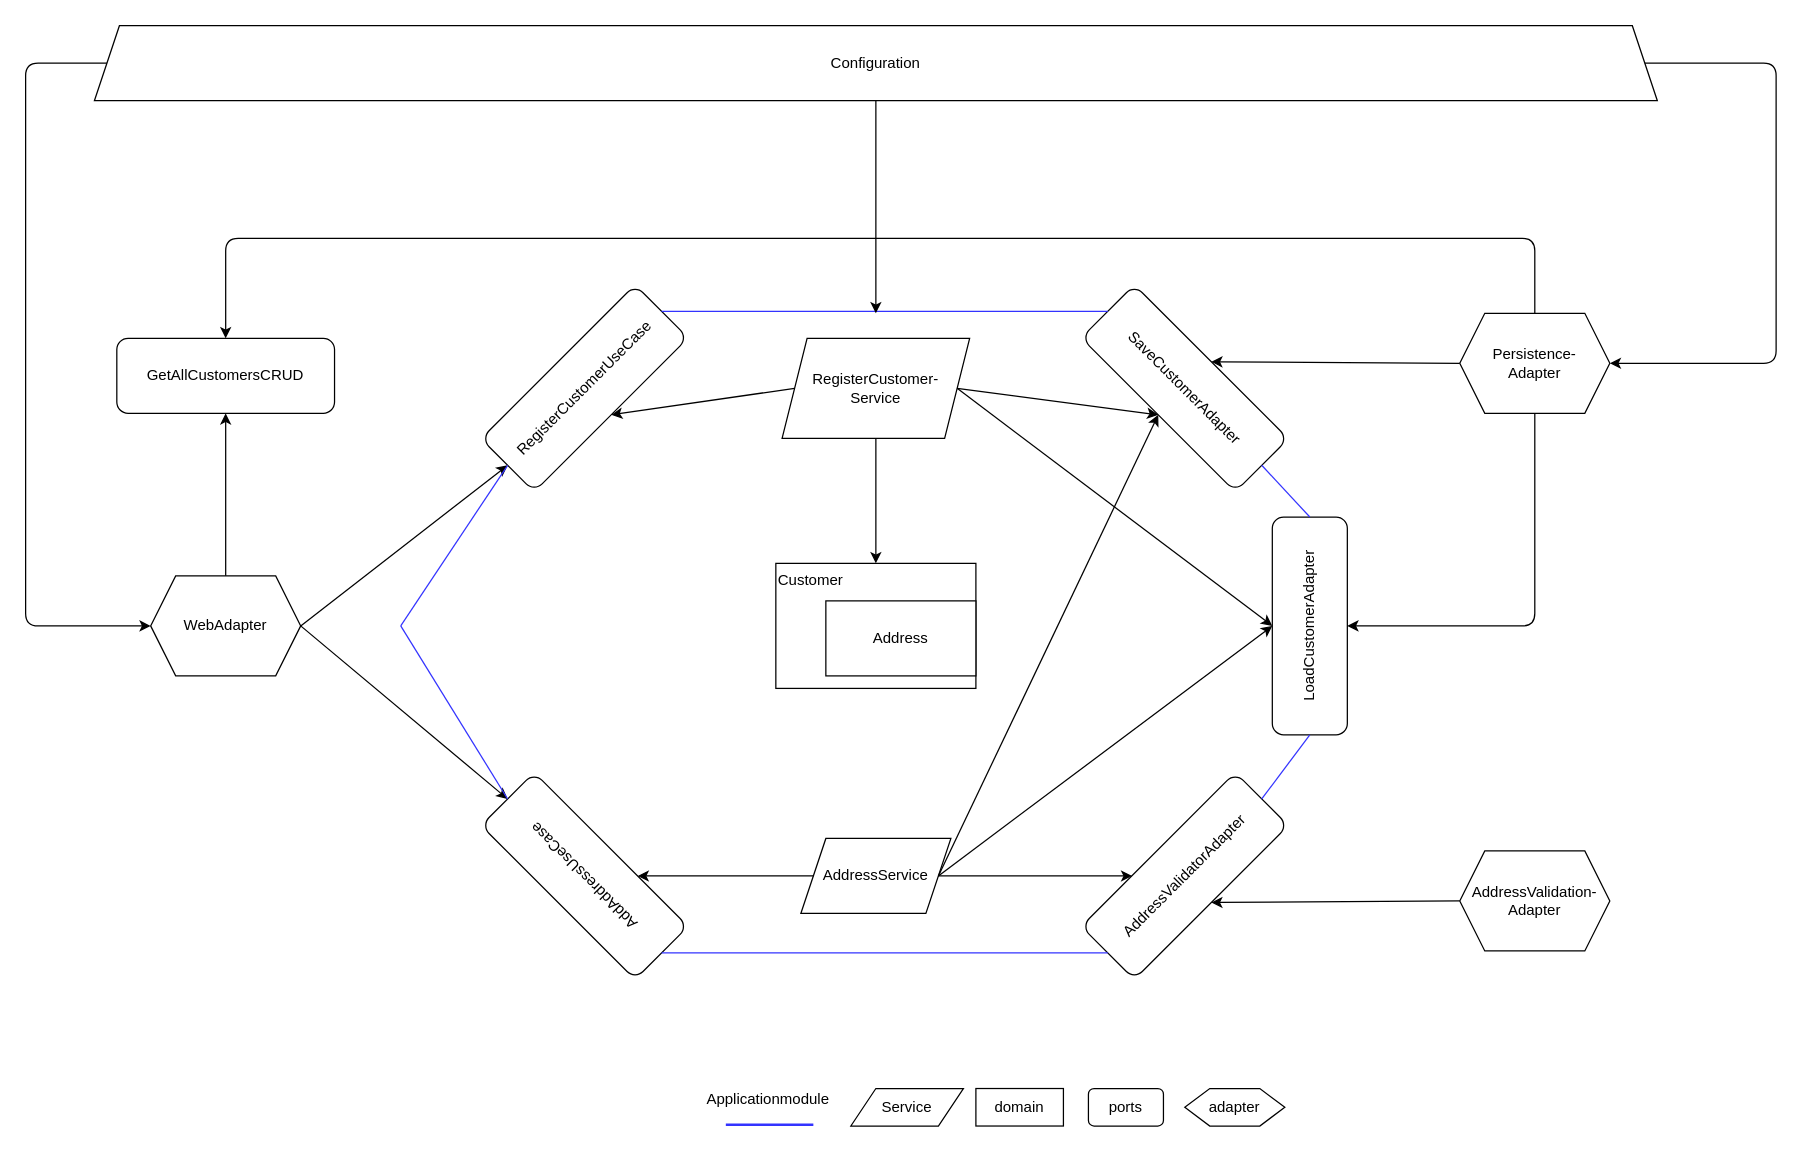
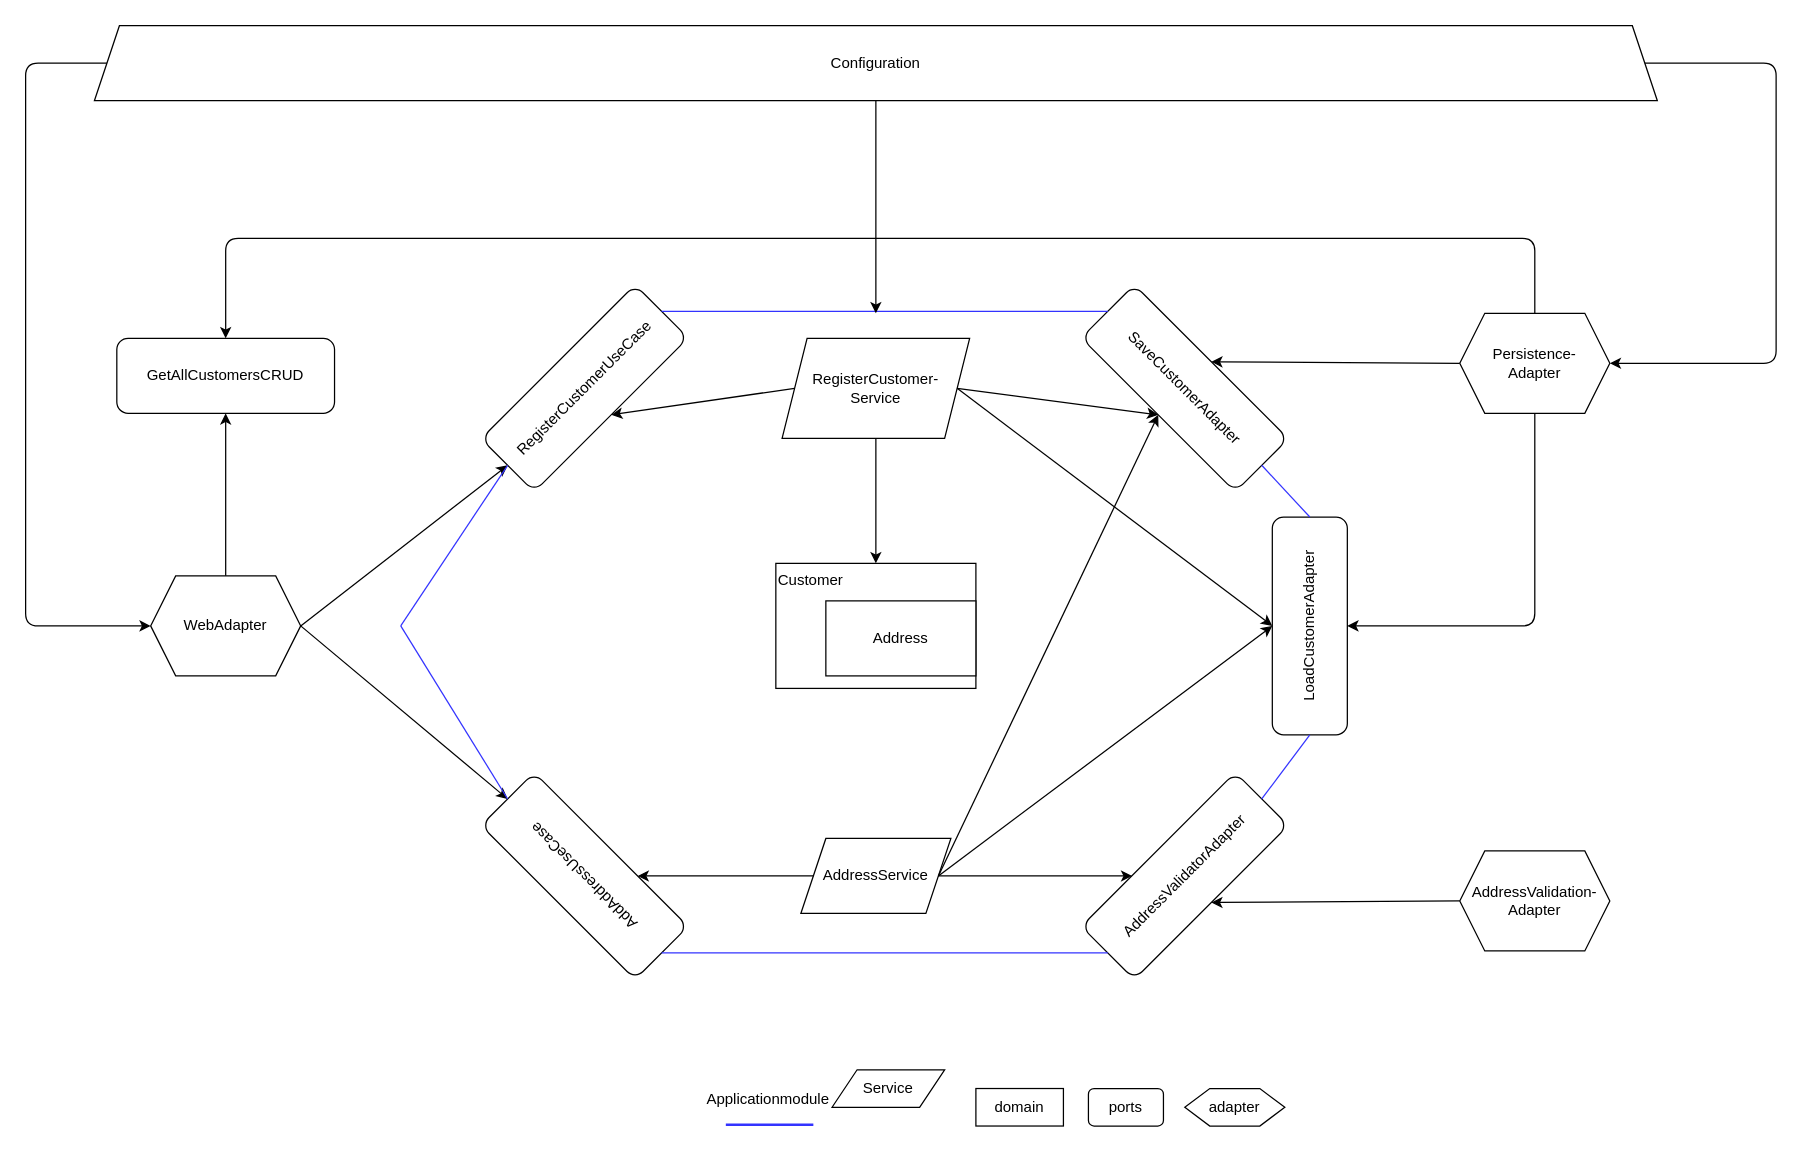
(907, 1107) -> (888, 1088)
